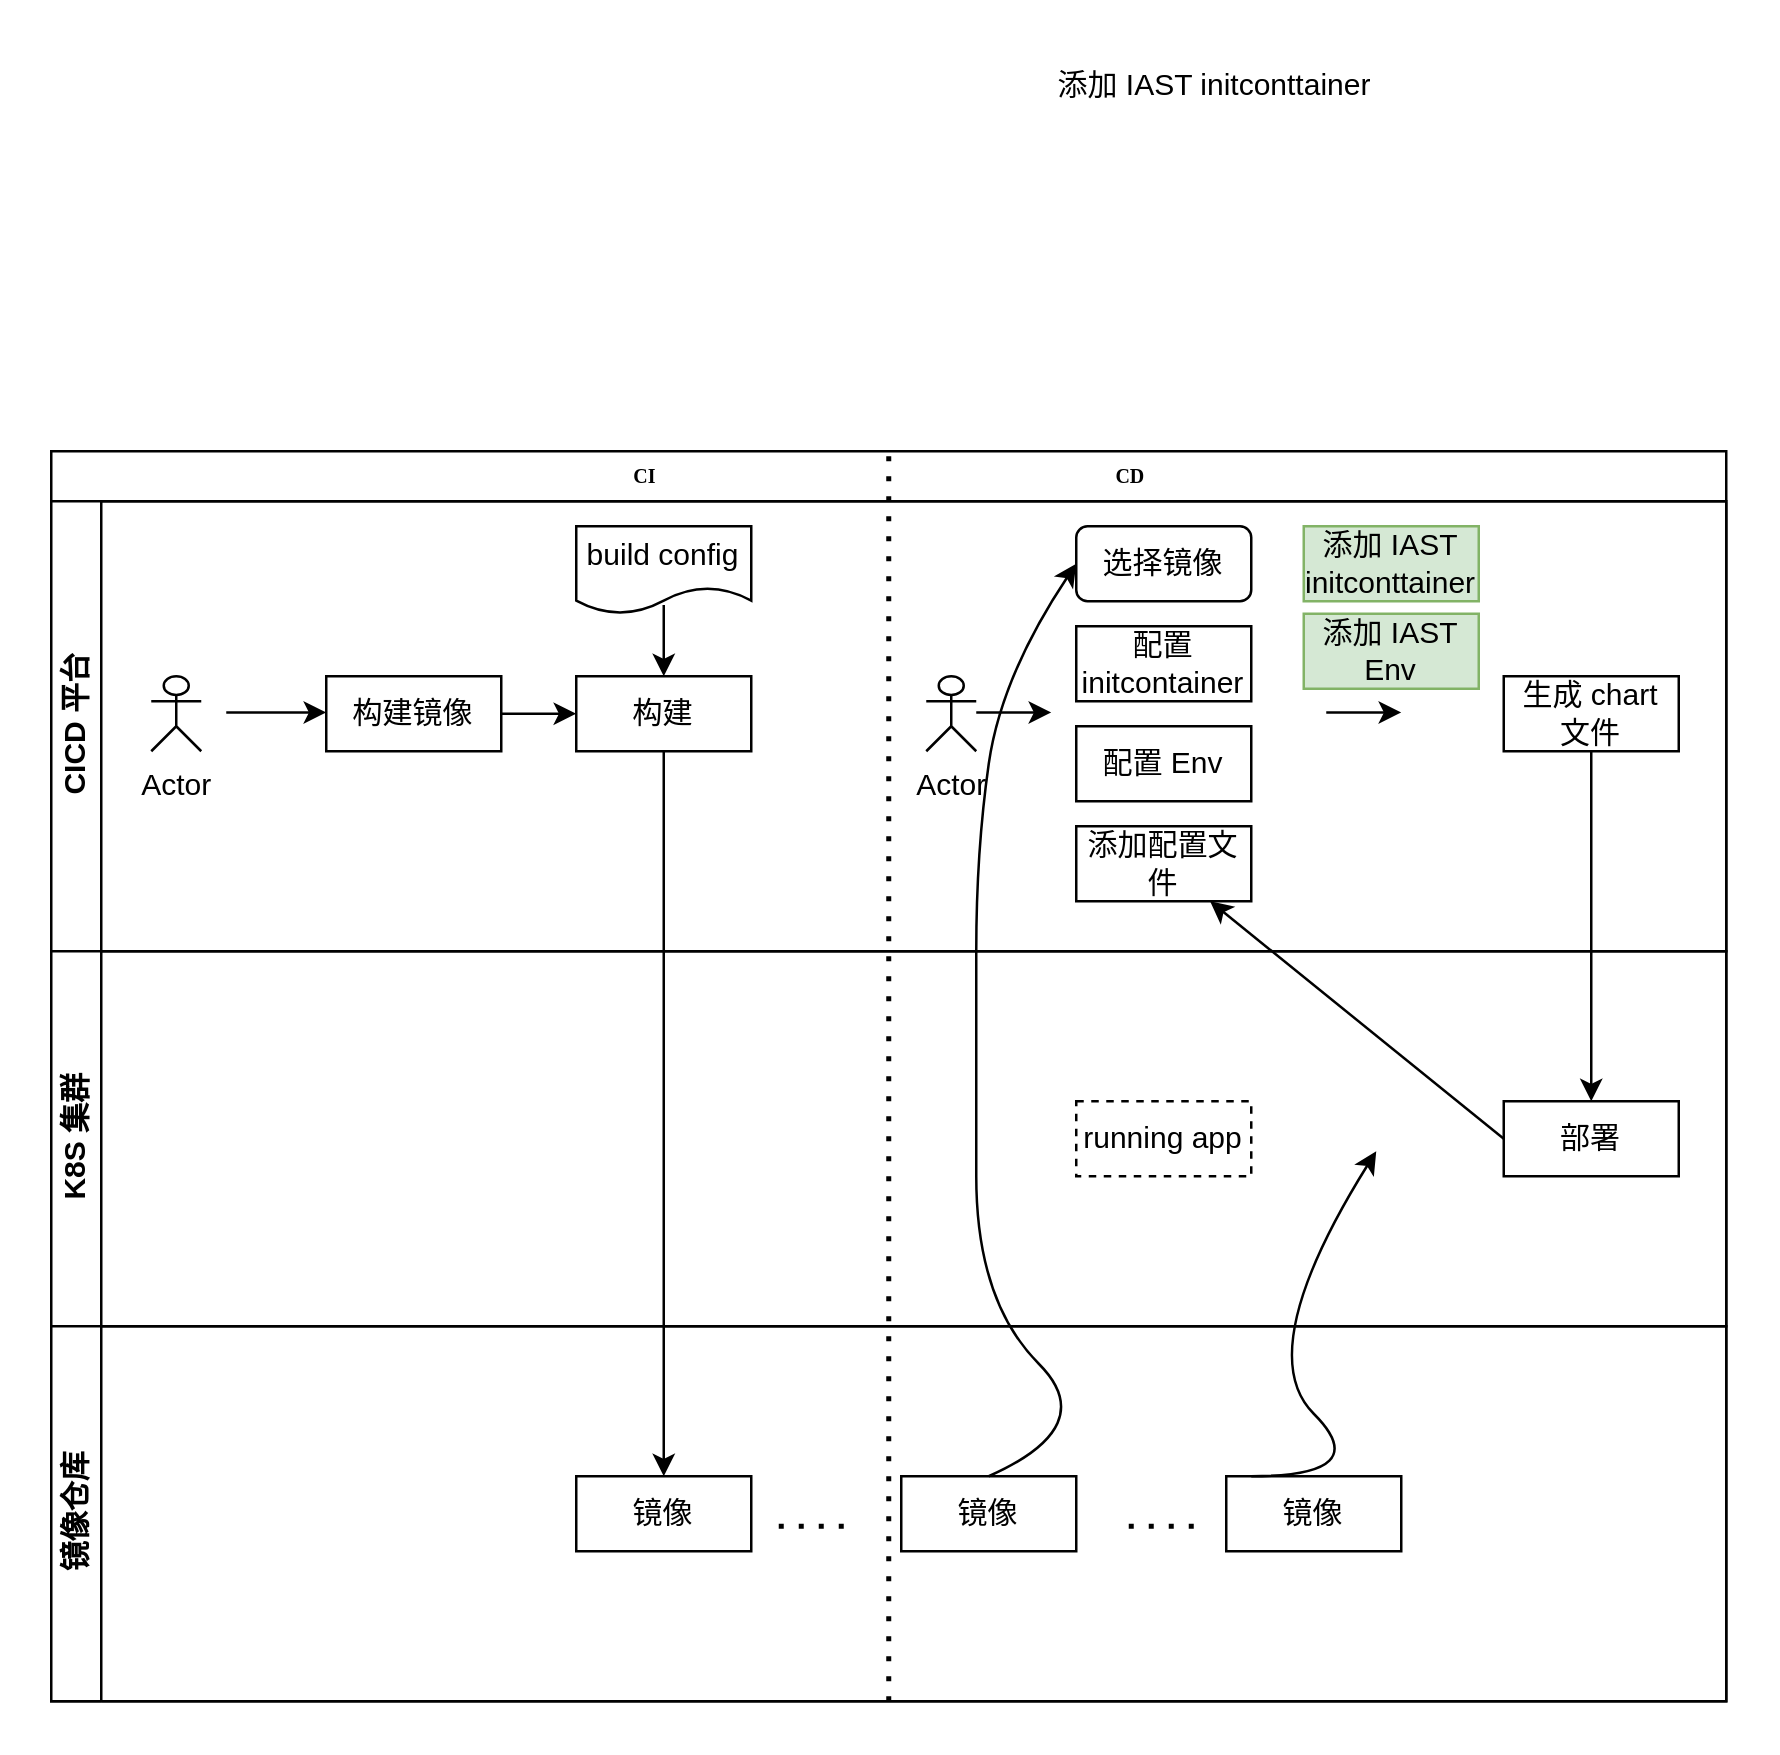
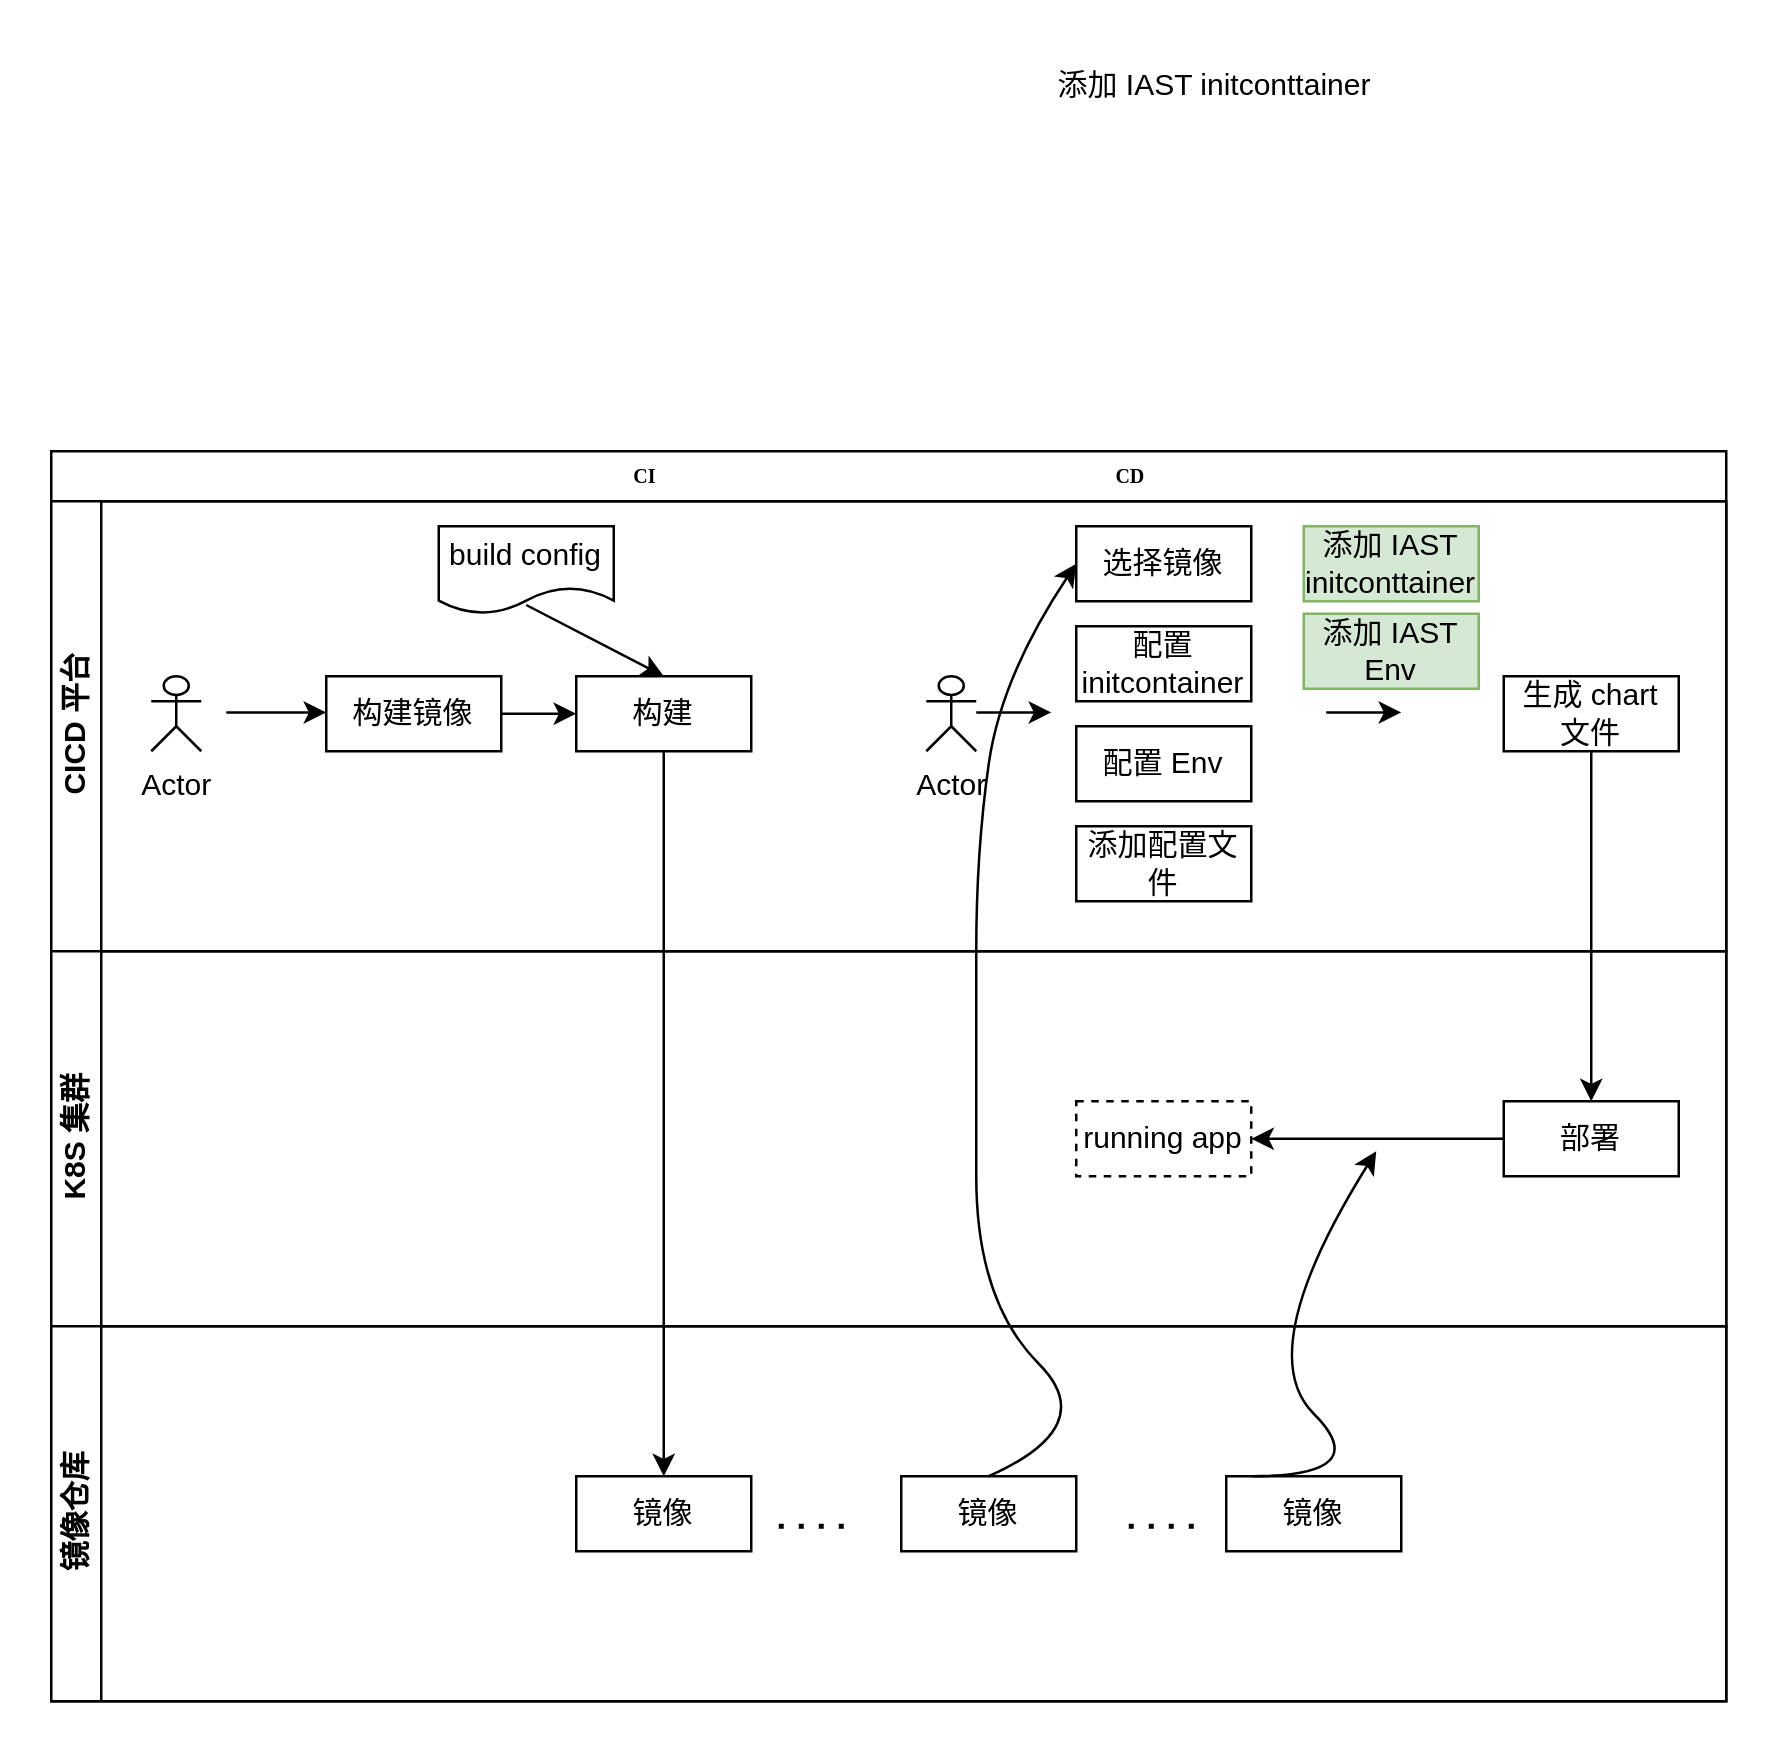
(1164, 564) -> (1164, 564)
(664, 570) -> (526, 570)
(1391, 1047) -> (1385, 1139)
(889, 1678) -> none
